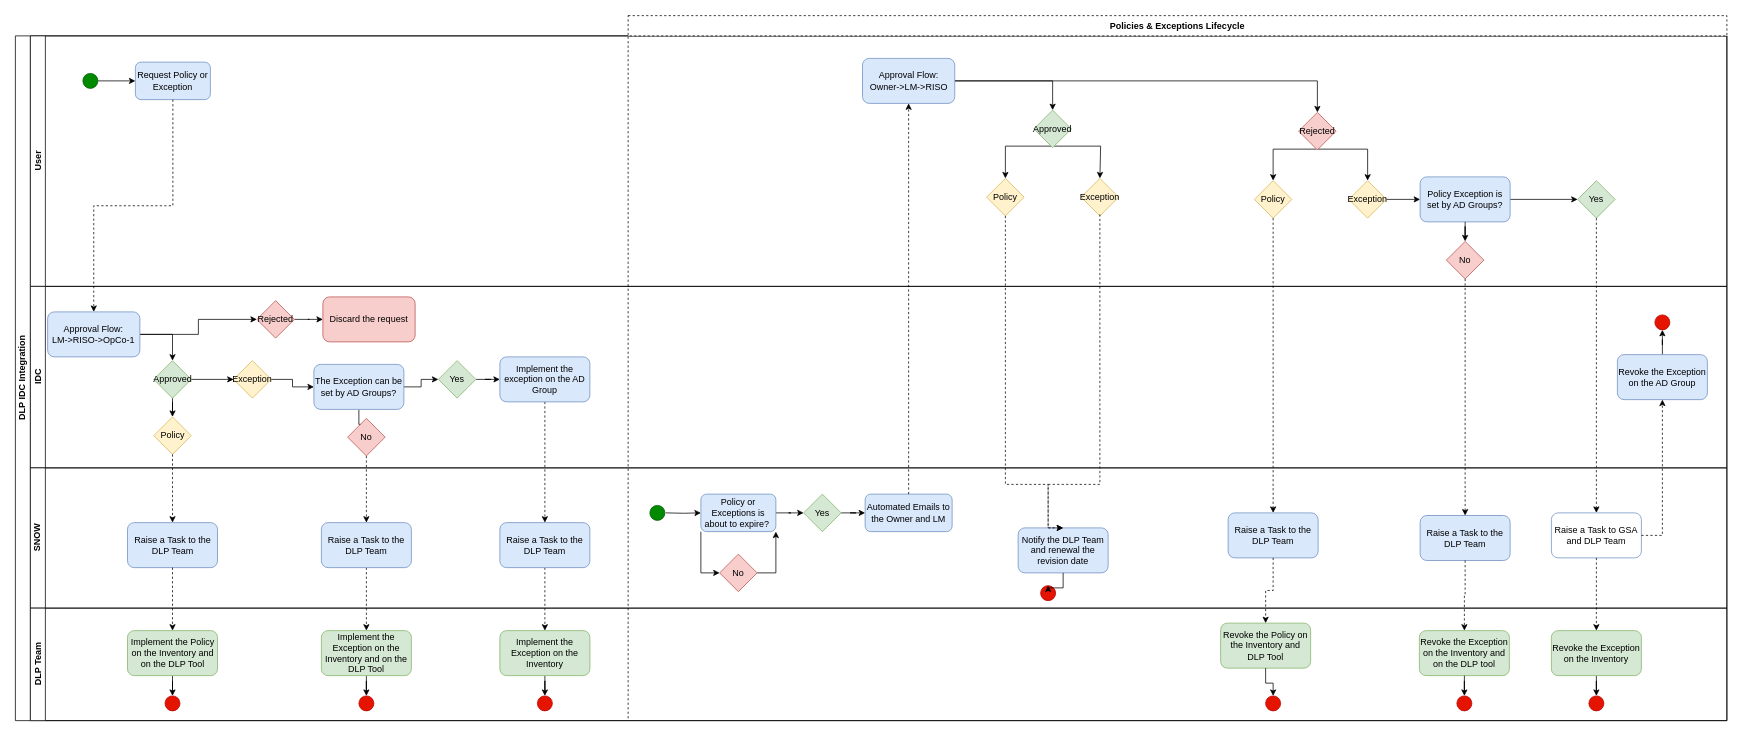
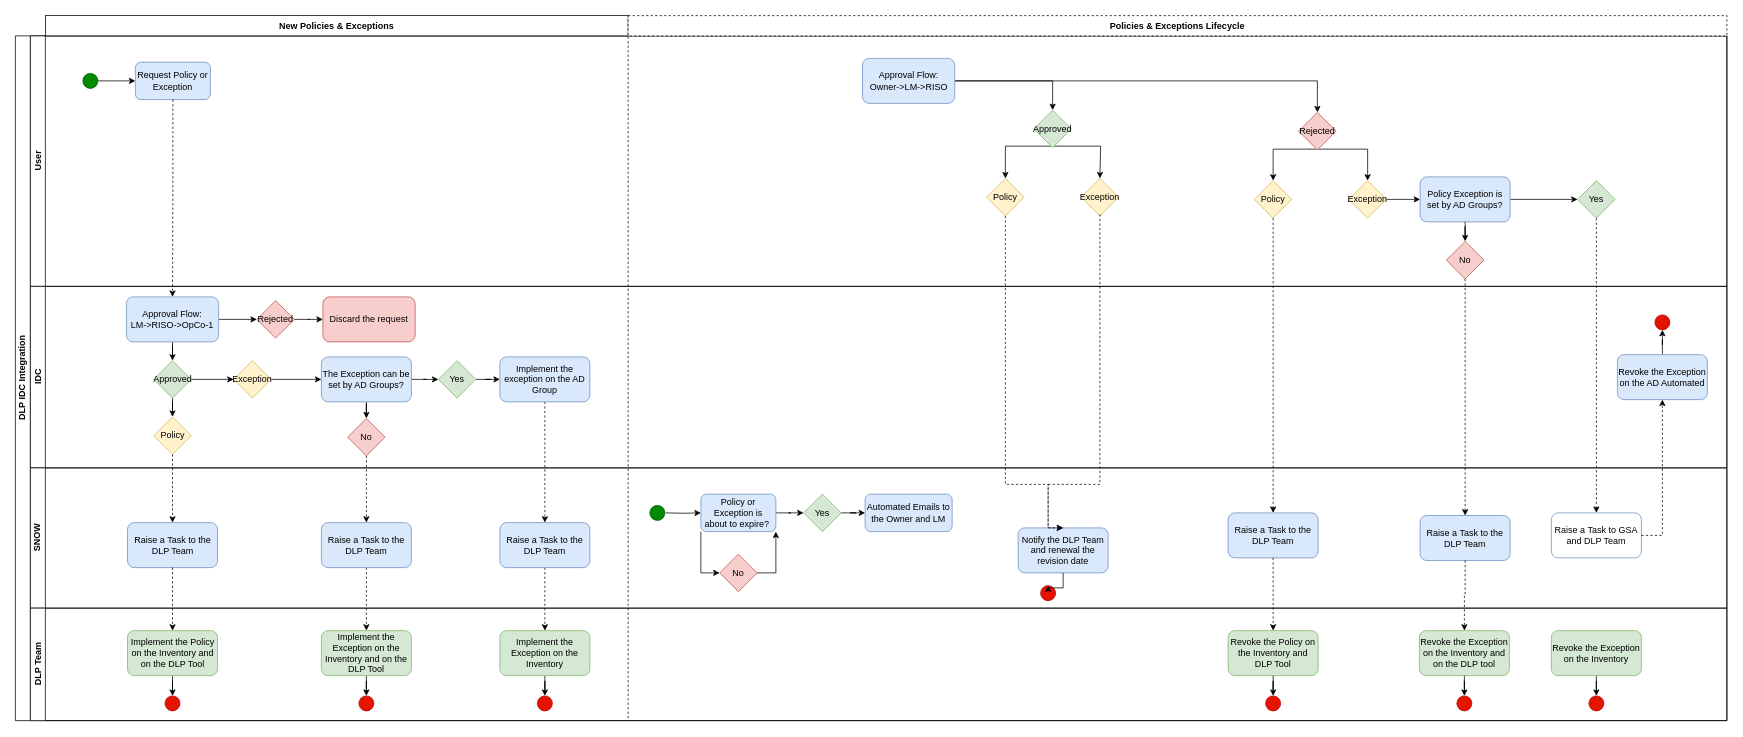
none -> (337, 26)
(909, 301) -> none
(94, 334) -> (173, 319)
(1662, 377) -> (1662, 377)
(359, 387) -> (366, 379)
(738, 513) -> (738, 513)
(1596, 591) -> none
(1266, 645) -> (1273, 653)
